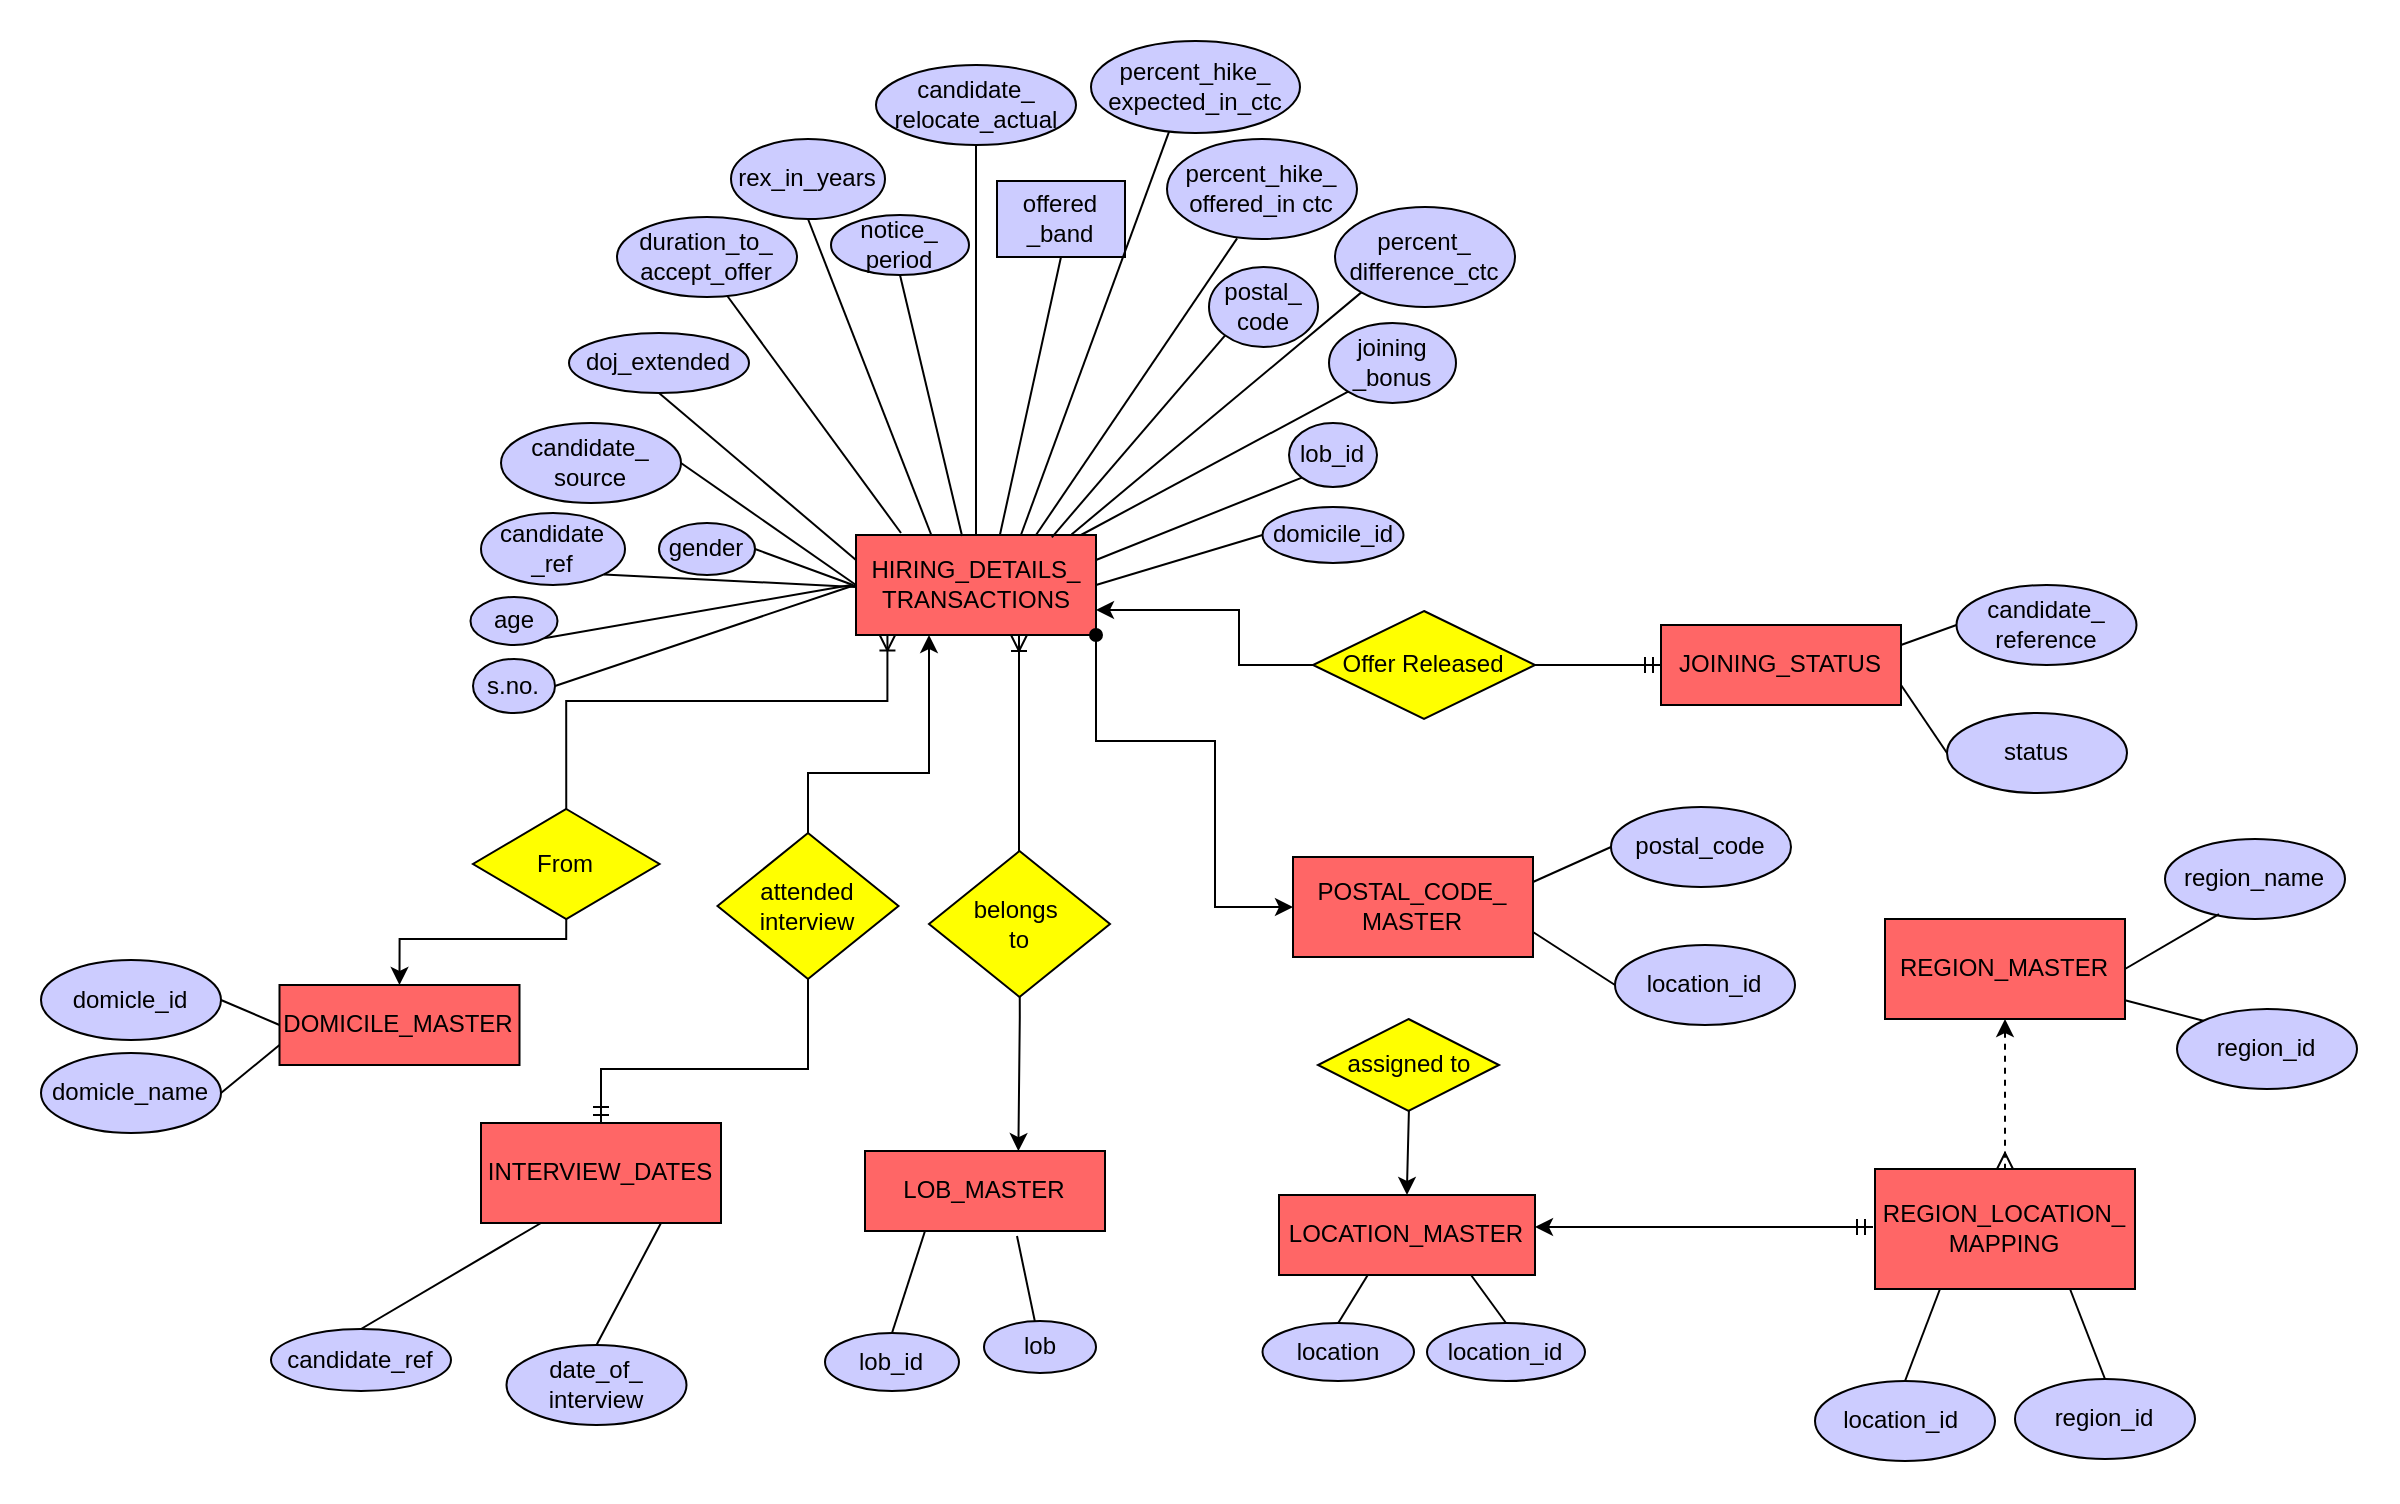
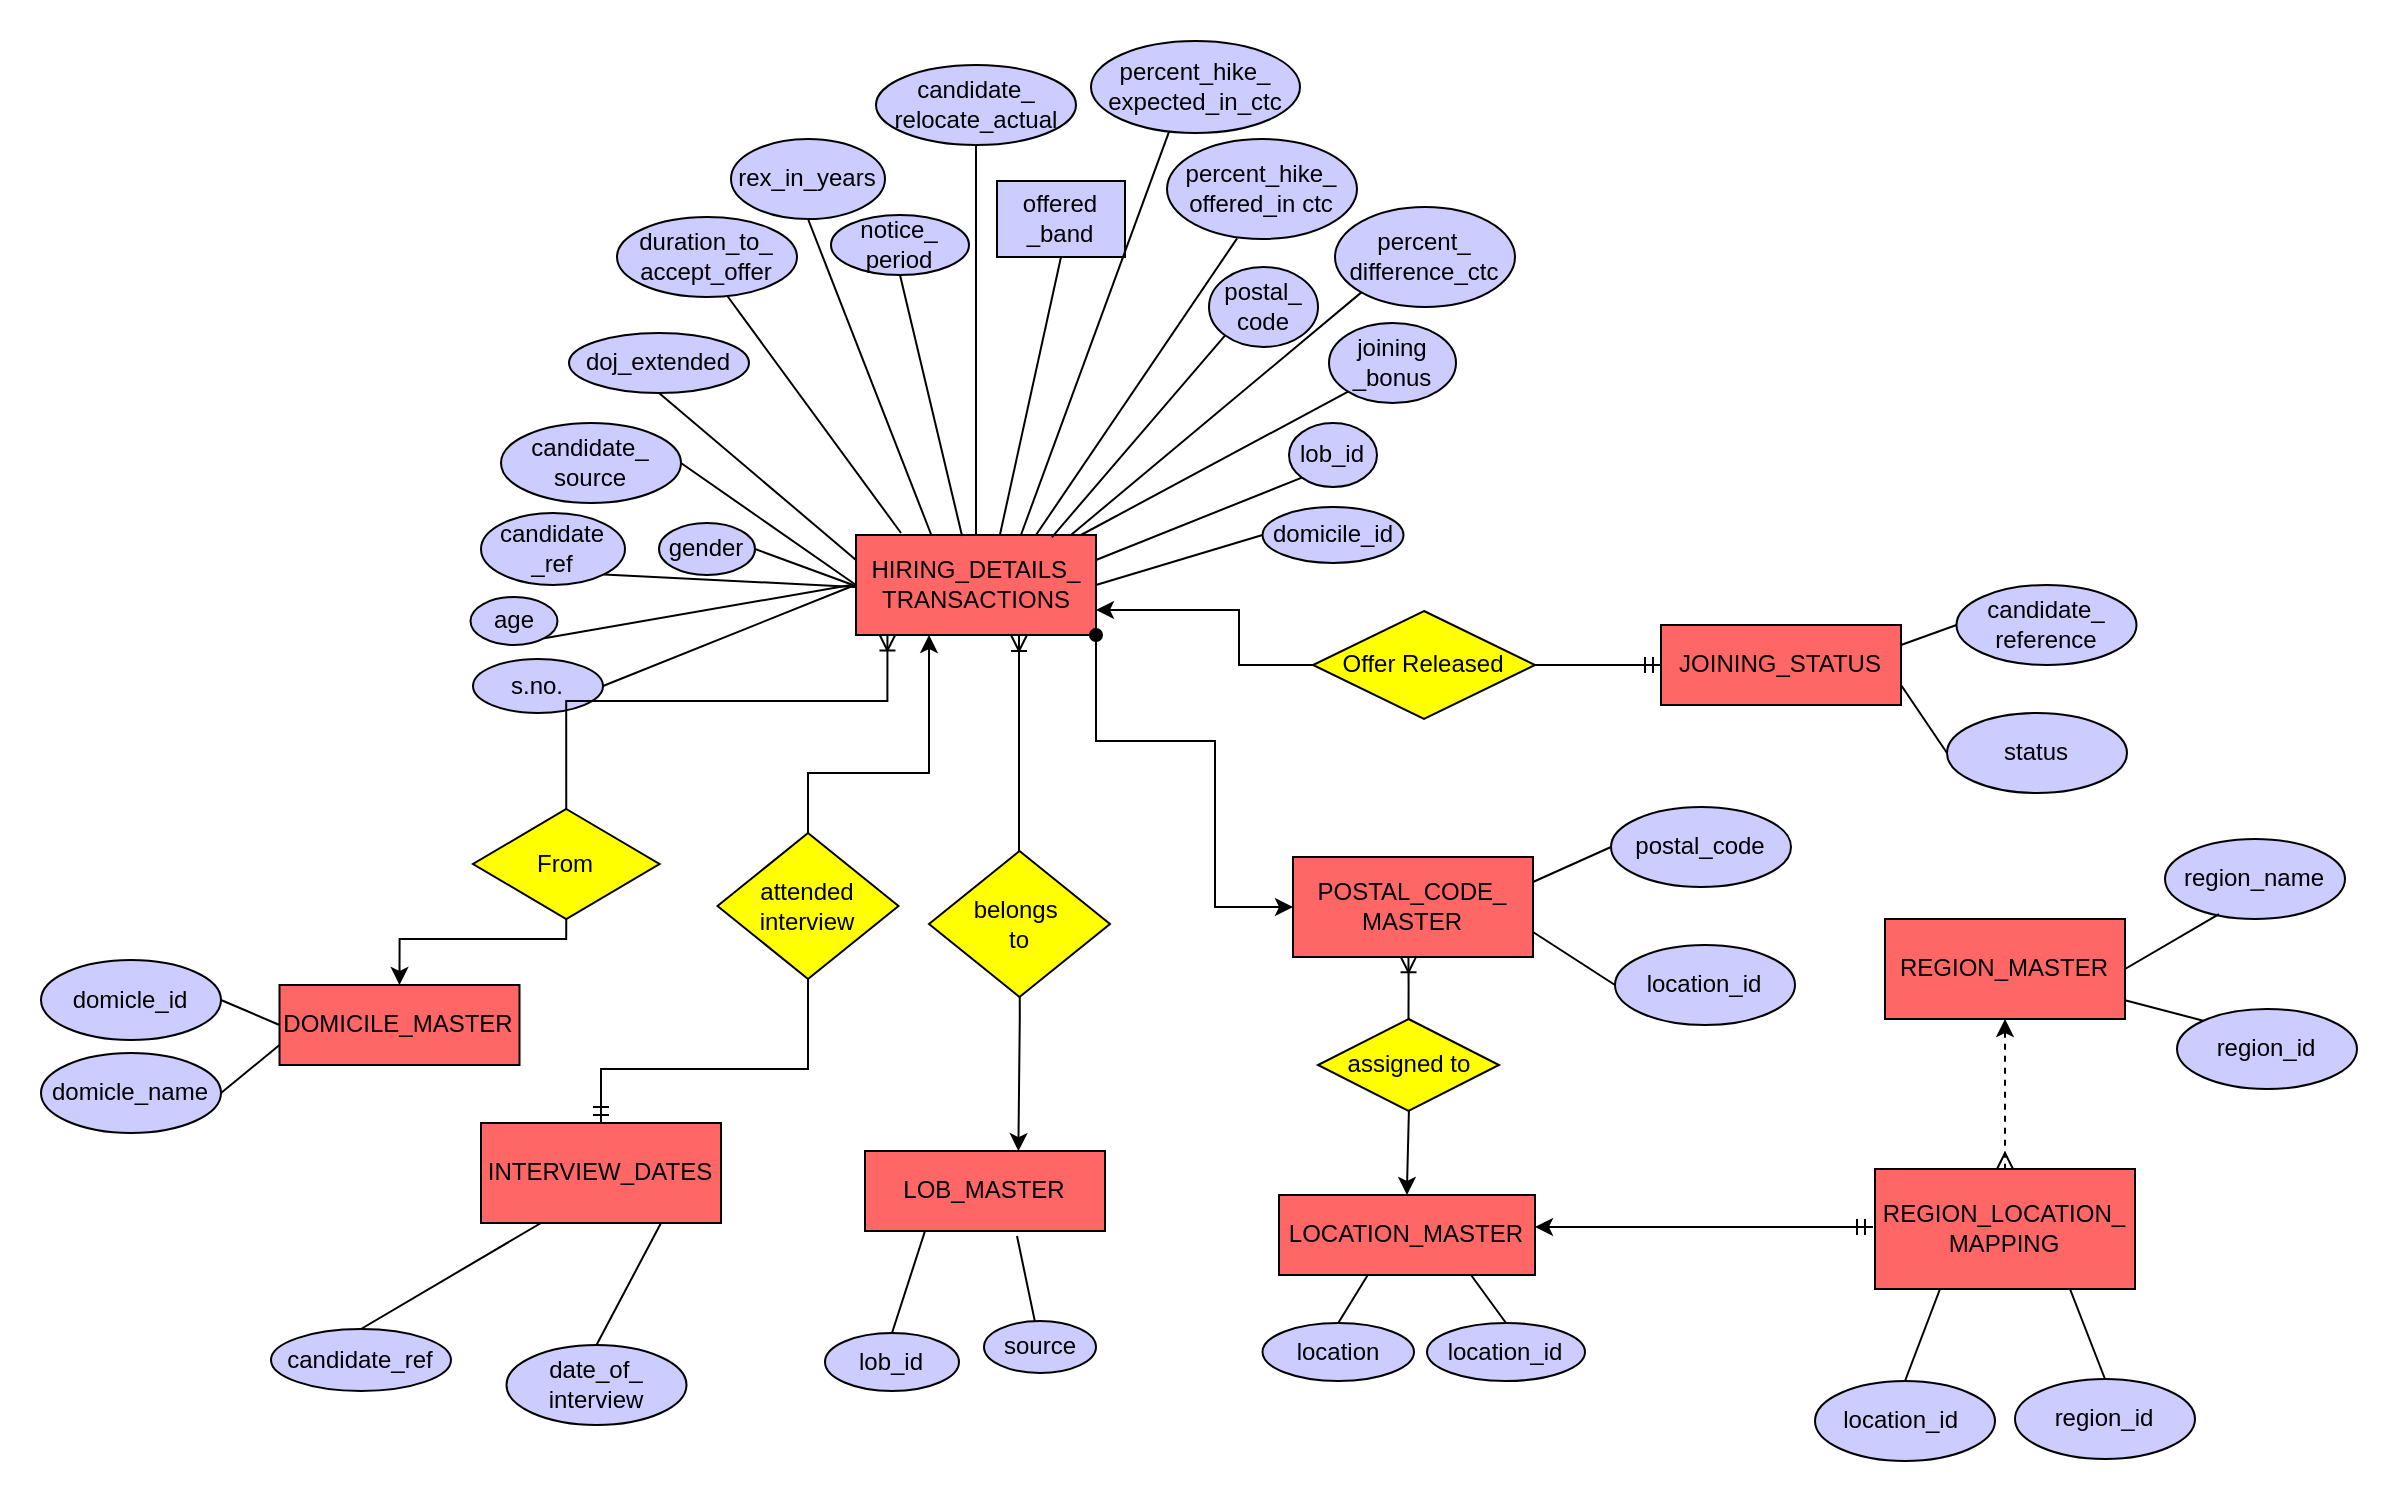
(514, 686) -> (538, 686)
none -> (1409, 988)
(1041, 1347) -> (1041, 1347)
